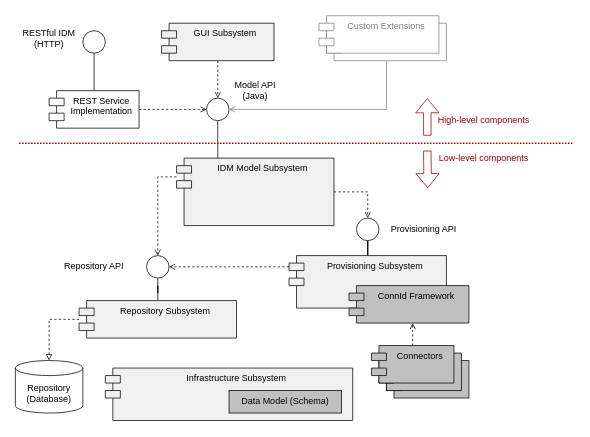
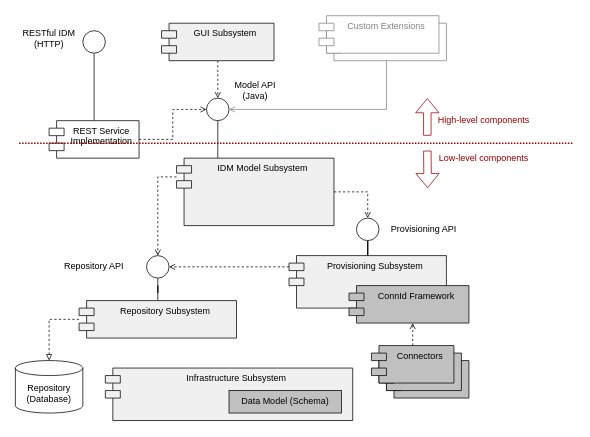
(94, 109) -> (94, 139)
